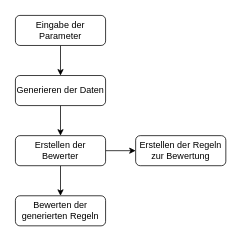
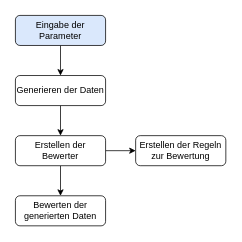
(60, 30) -> (60, 30)
(60, 210) -> (60, 210)
